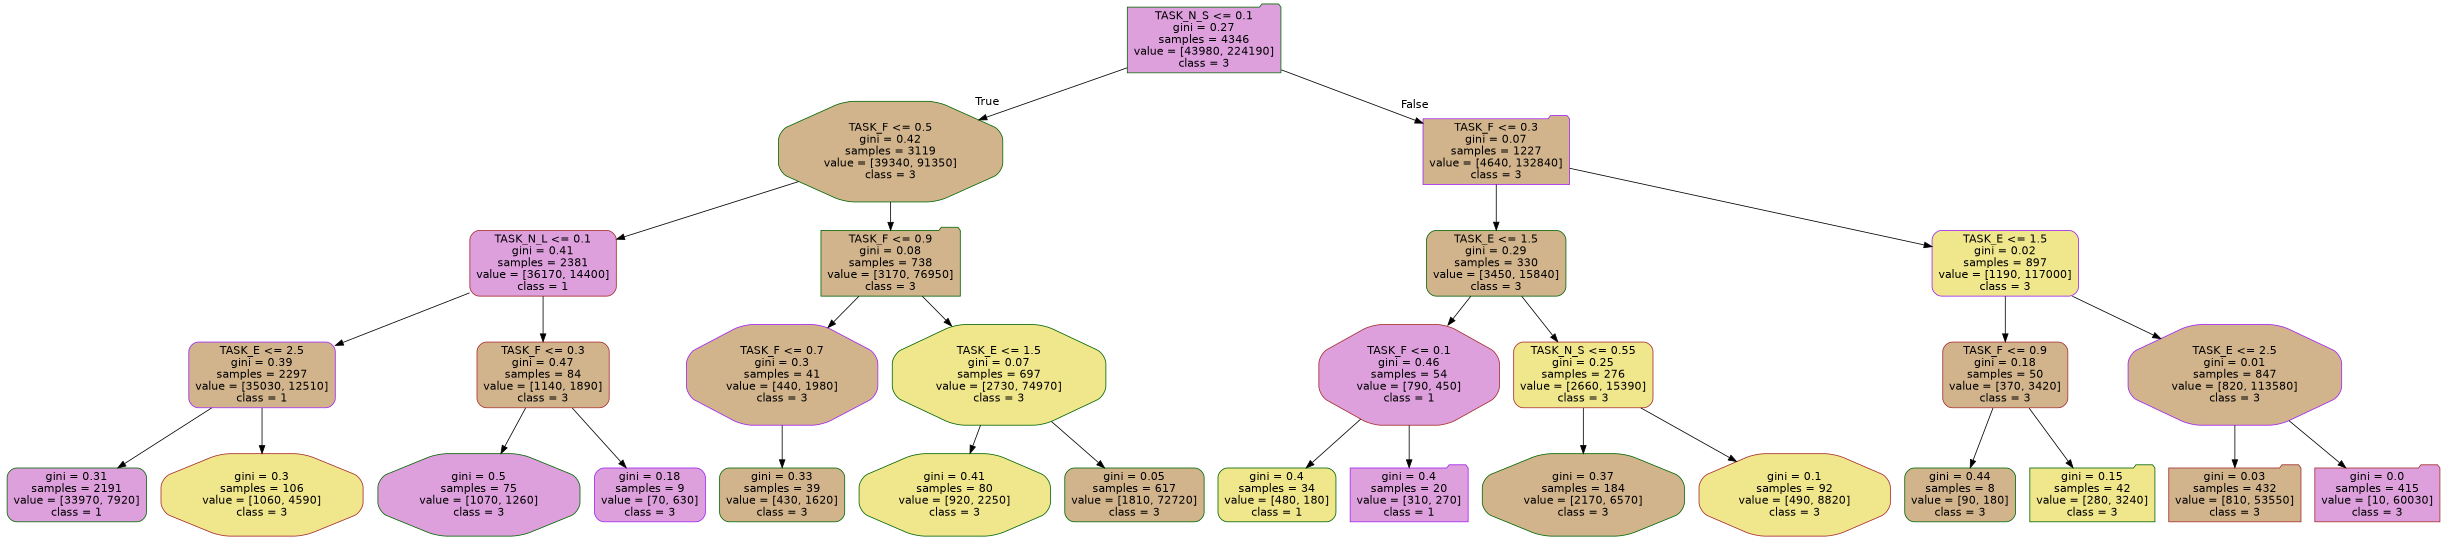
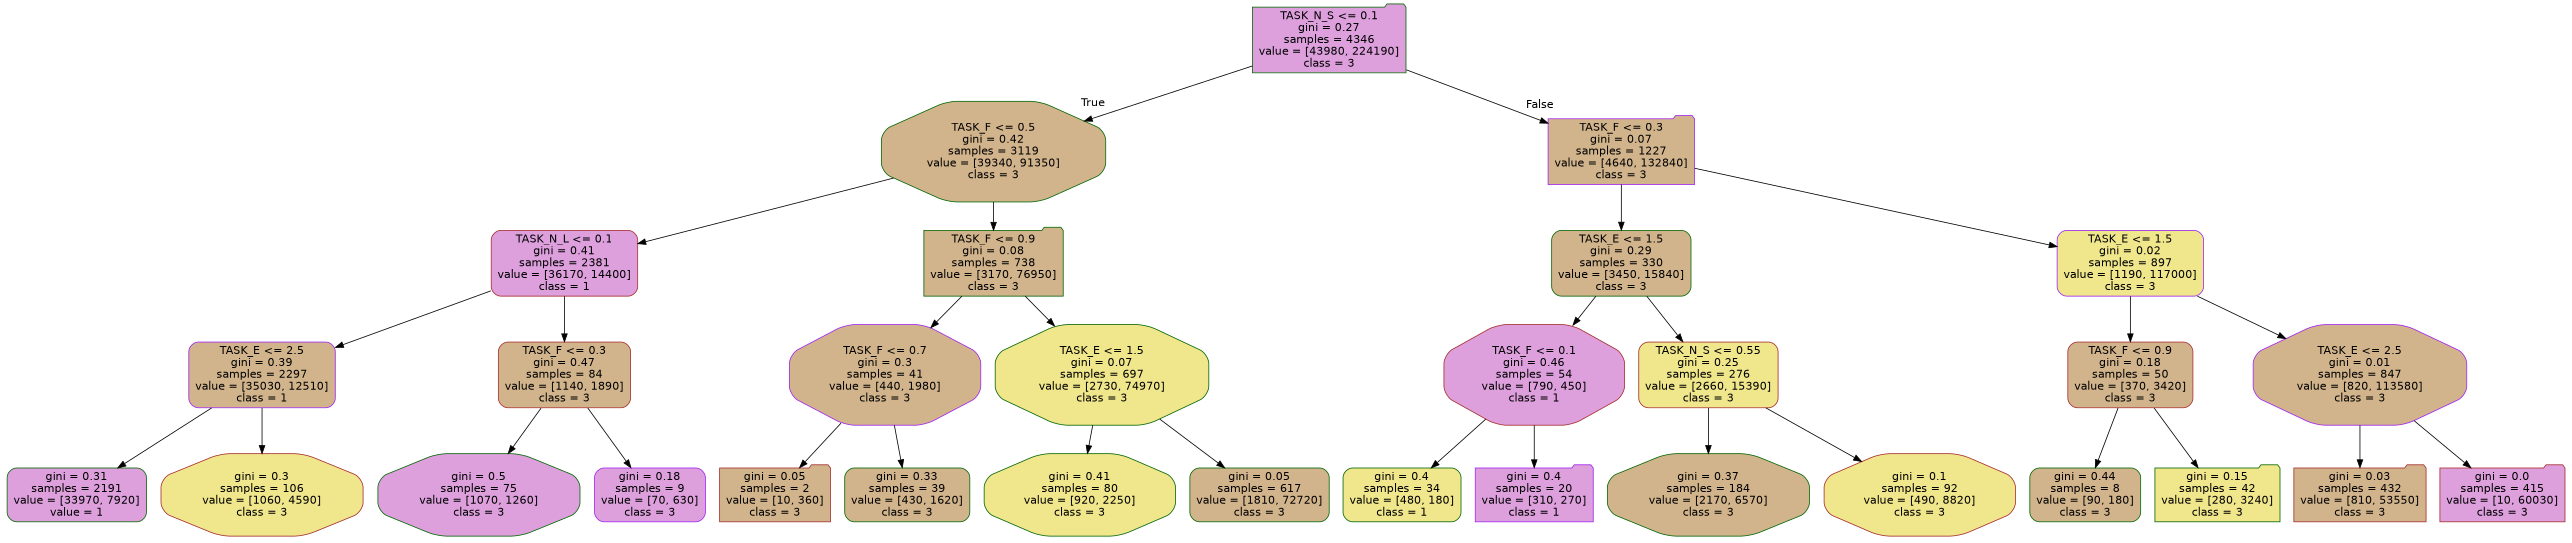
(77, 495) -> (77, 495)
none -> (775, 495)
